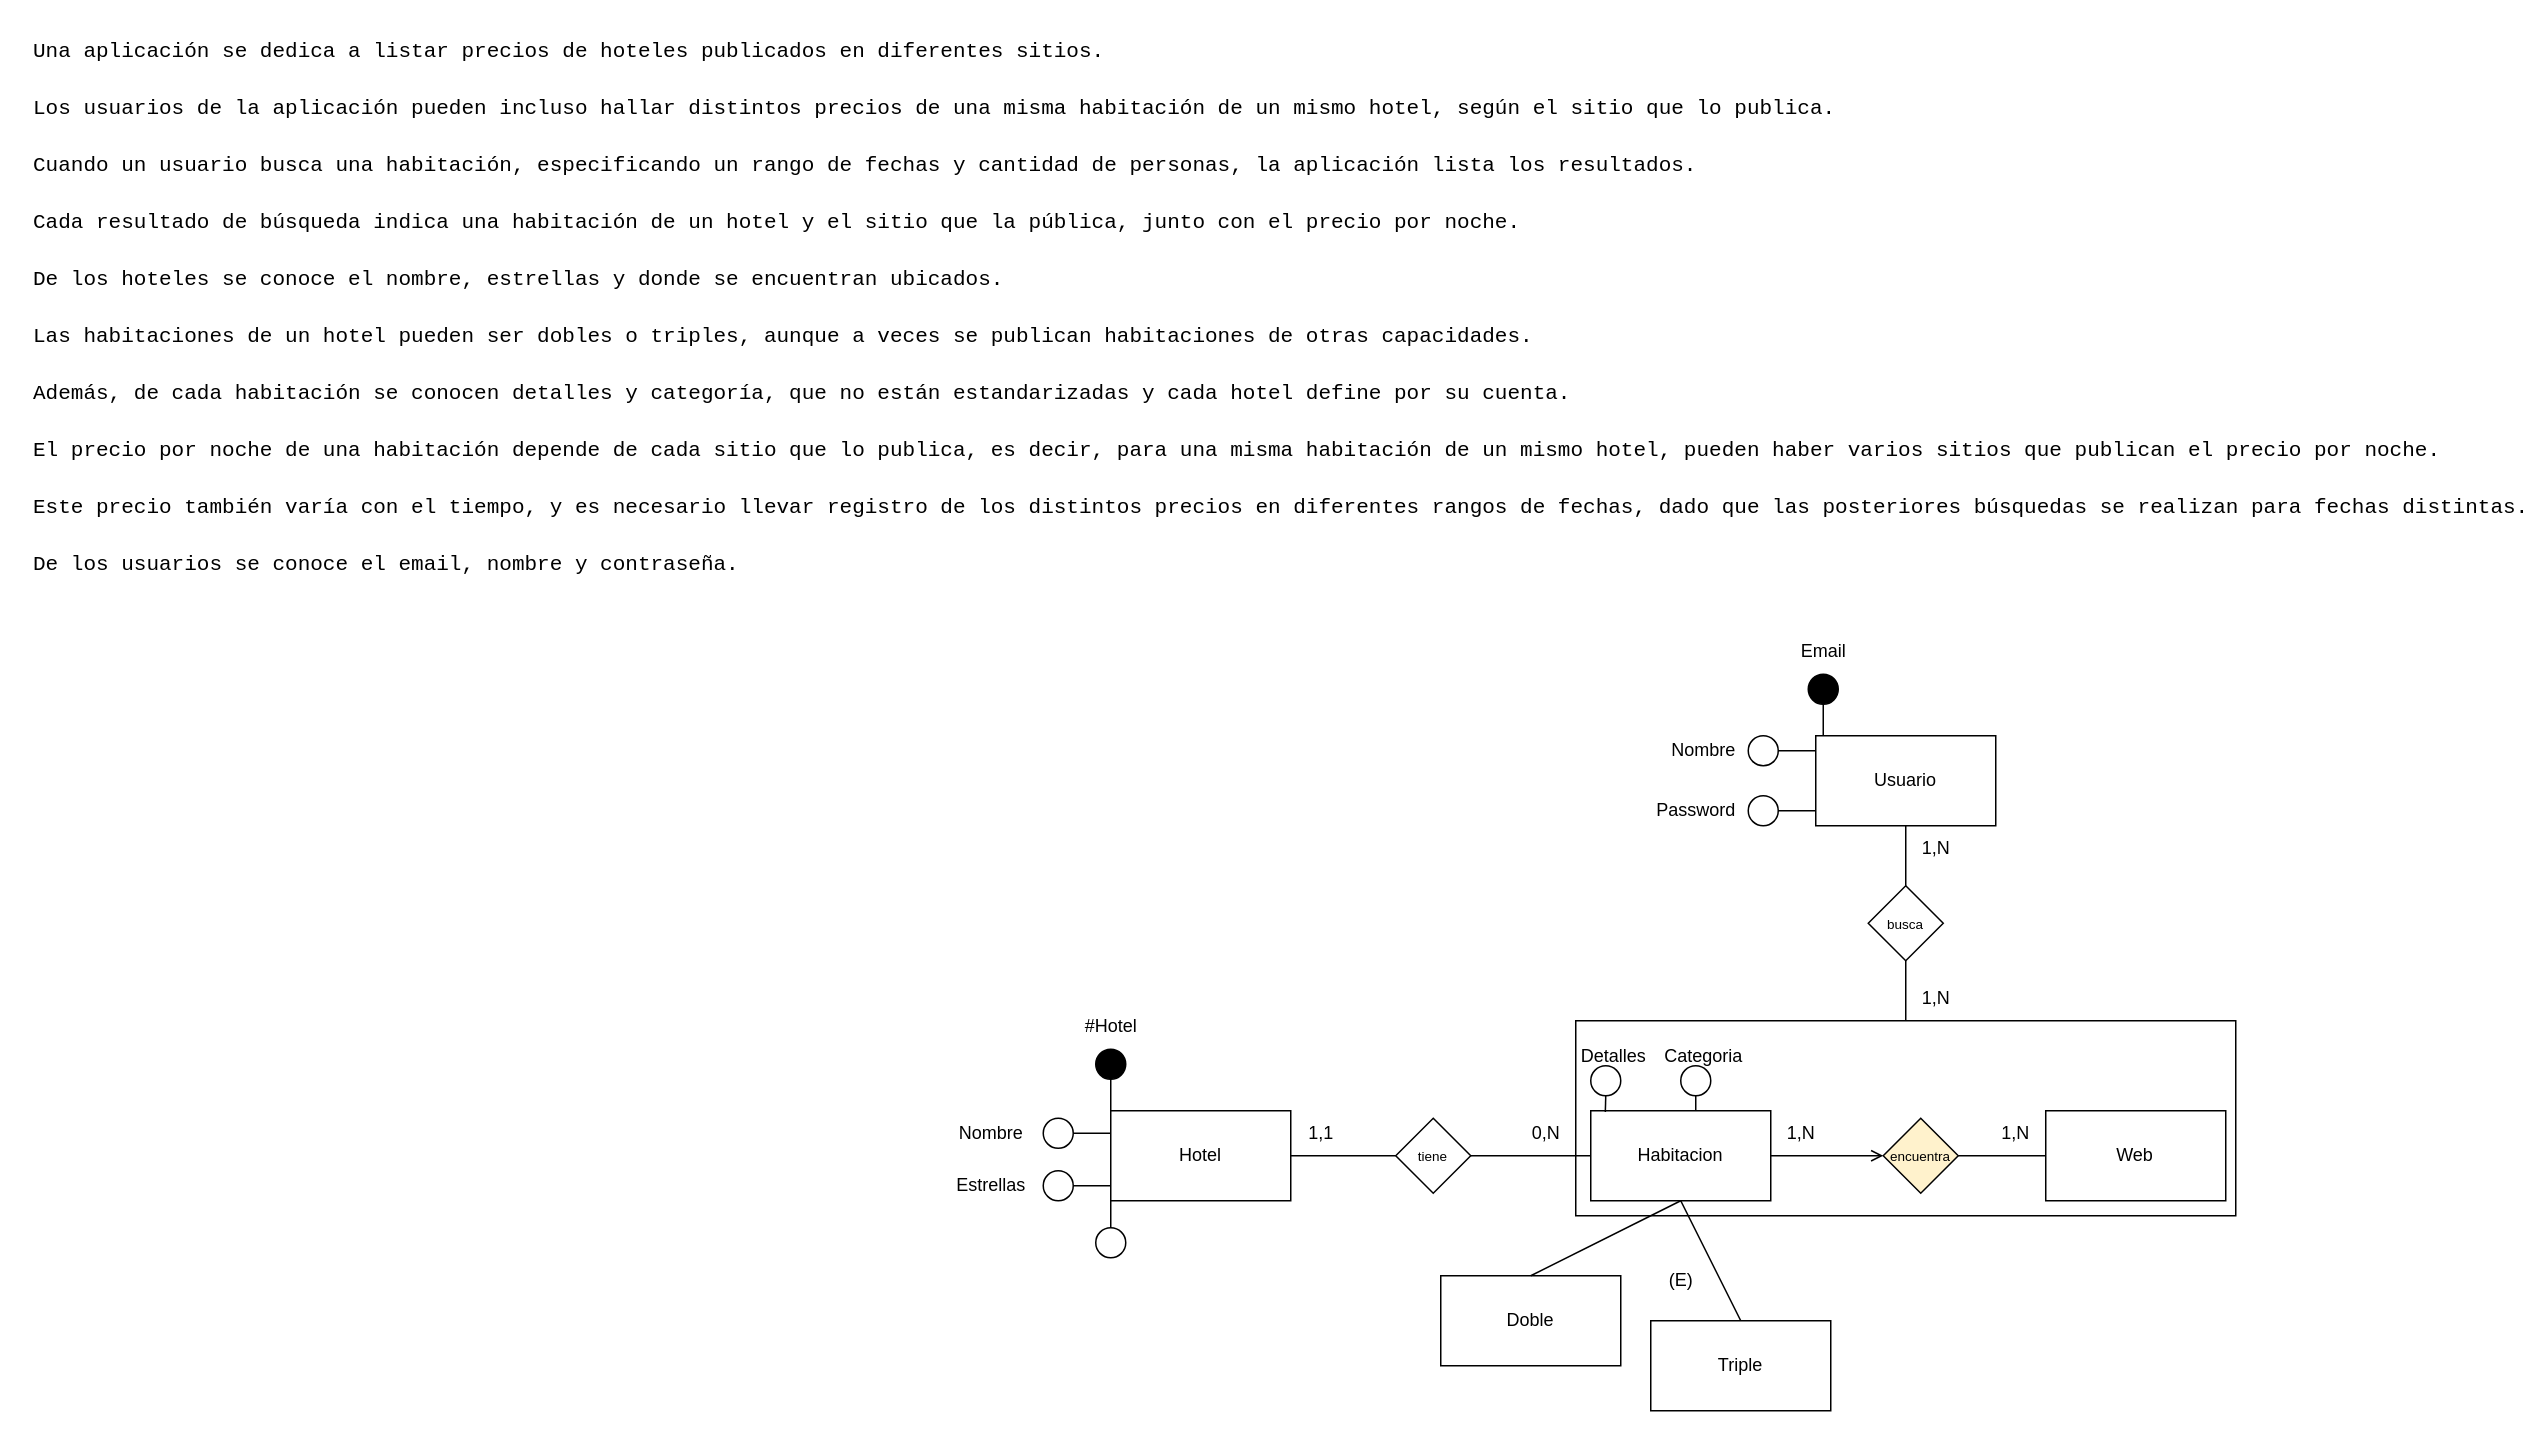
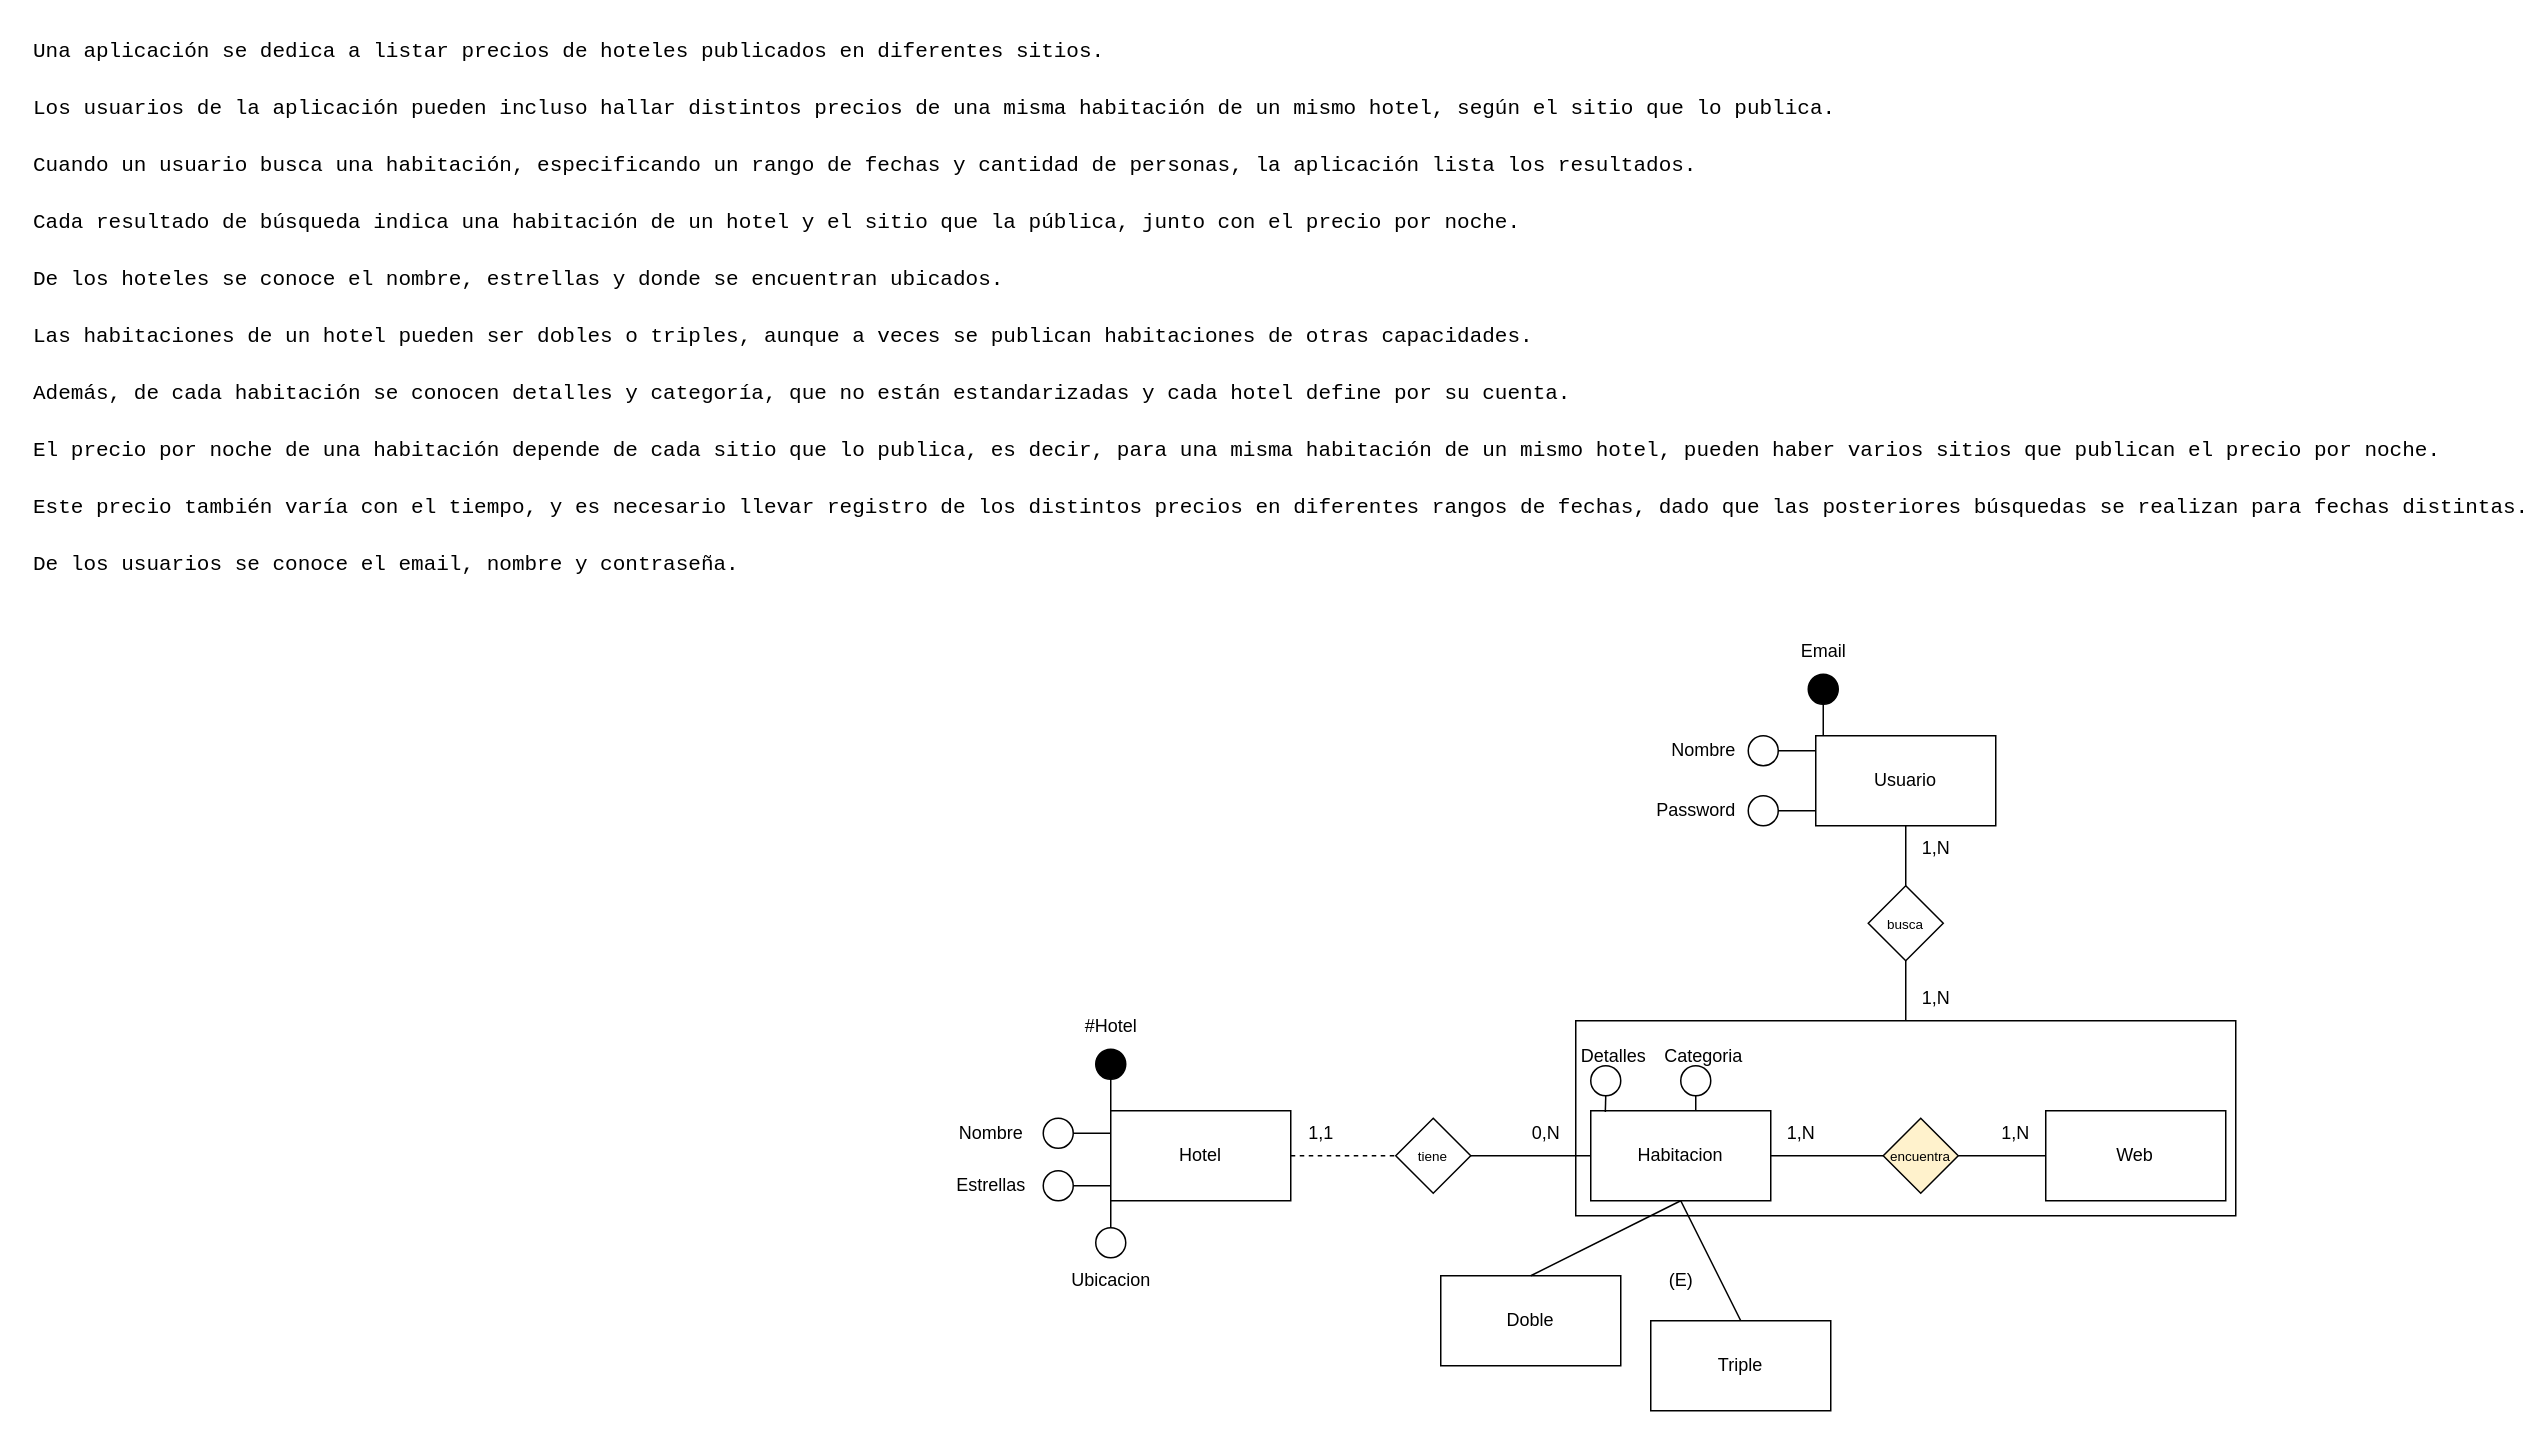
(1344, 1156) -> (1344, 1156)
(1876, 1156) -> (1877, 1156)
none -> (1111, 1280)
